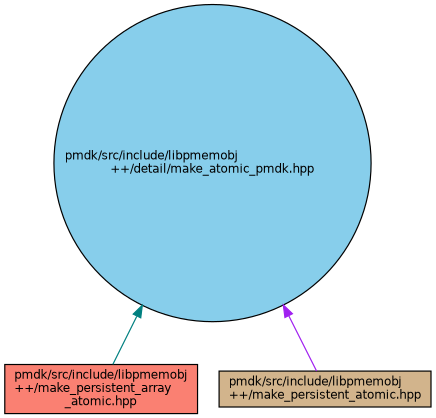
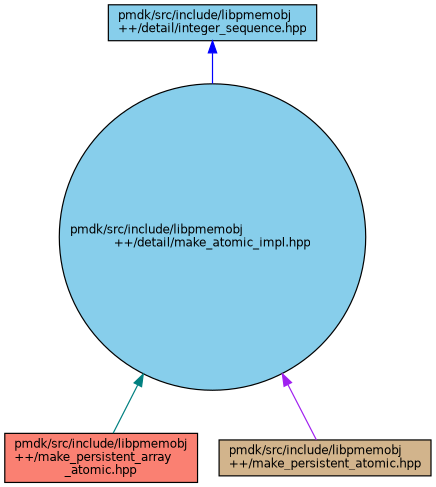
none -> (213, 23)
(213, 163) -> (213, 237)
